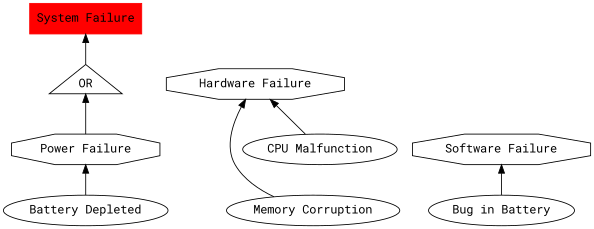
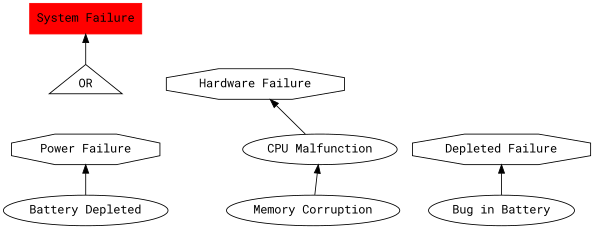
(86, 118) -> none
(502, 149) -> (502, 149)
(233, 160) -> (316, 184)
